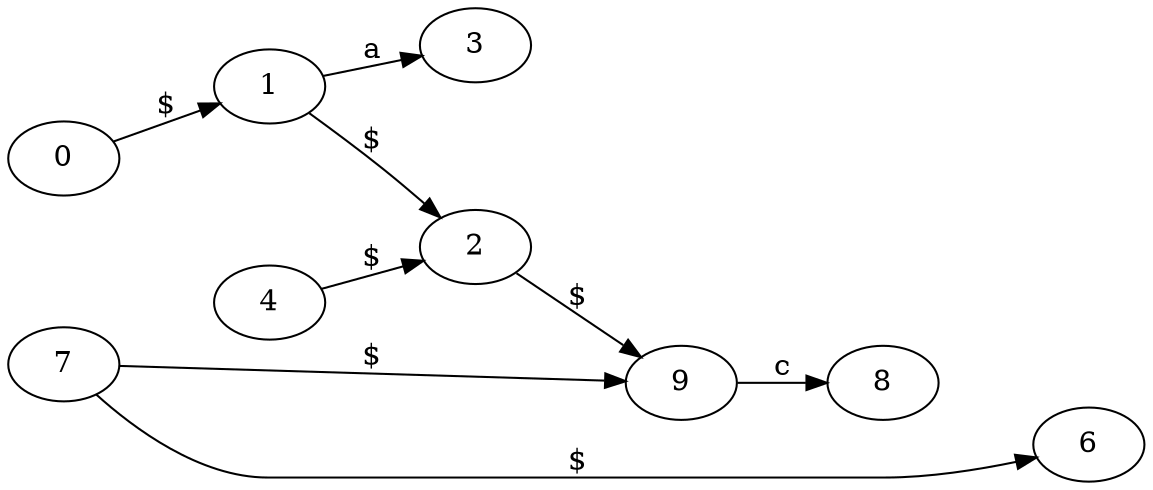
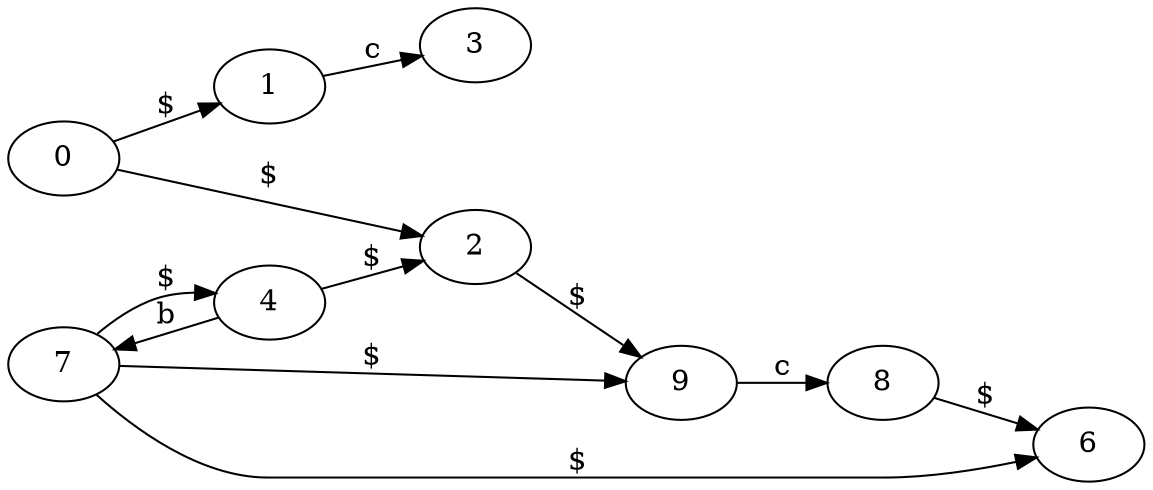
(373, 50) -> (373, 50)
(368, 157) -> (260, 201)
none -> (142, 304)
none -> (177, 330)
none -> (976, 411)
